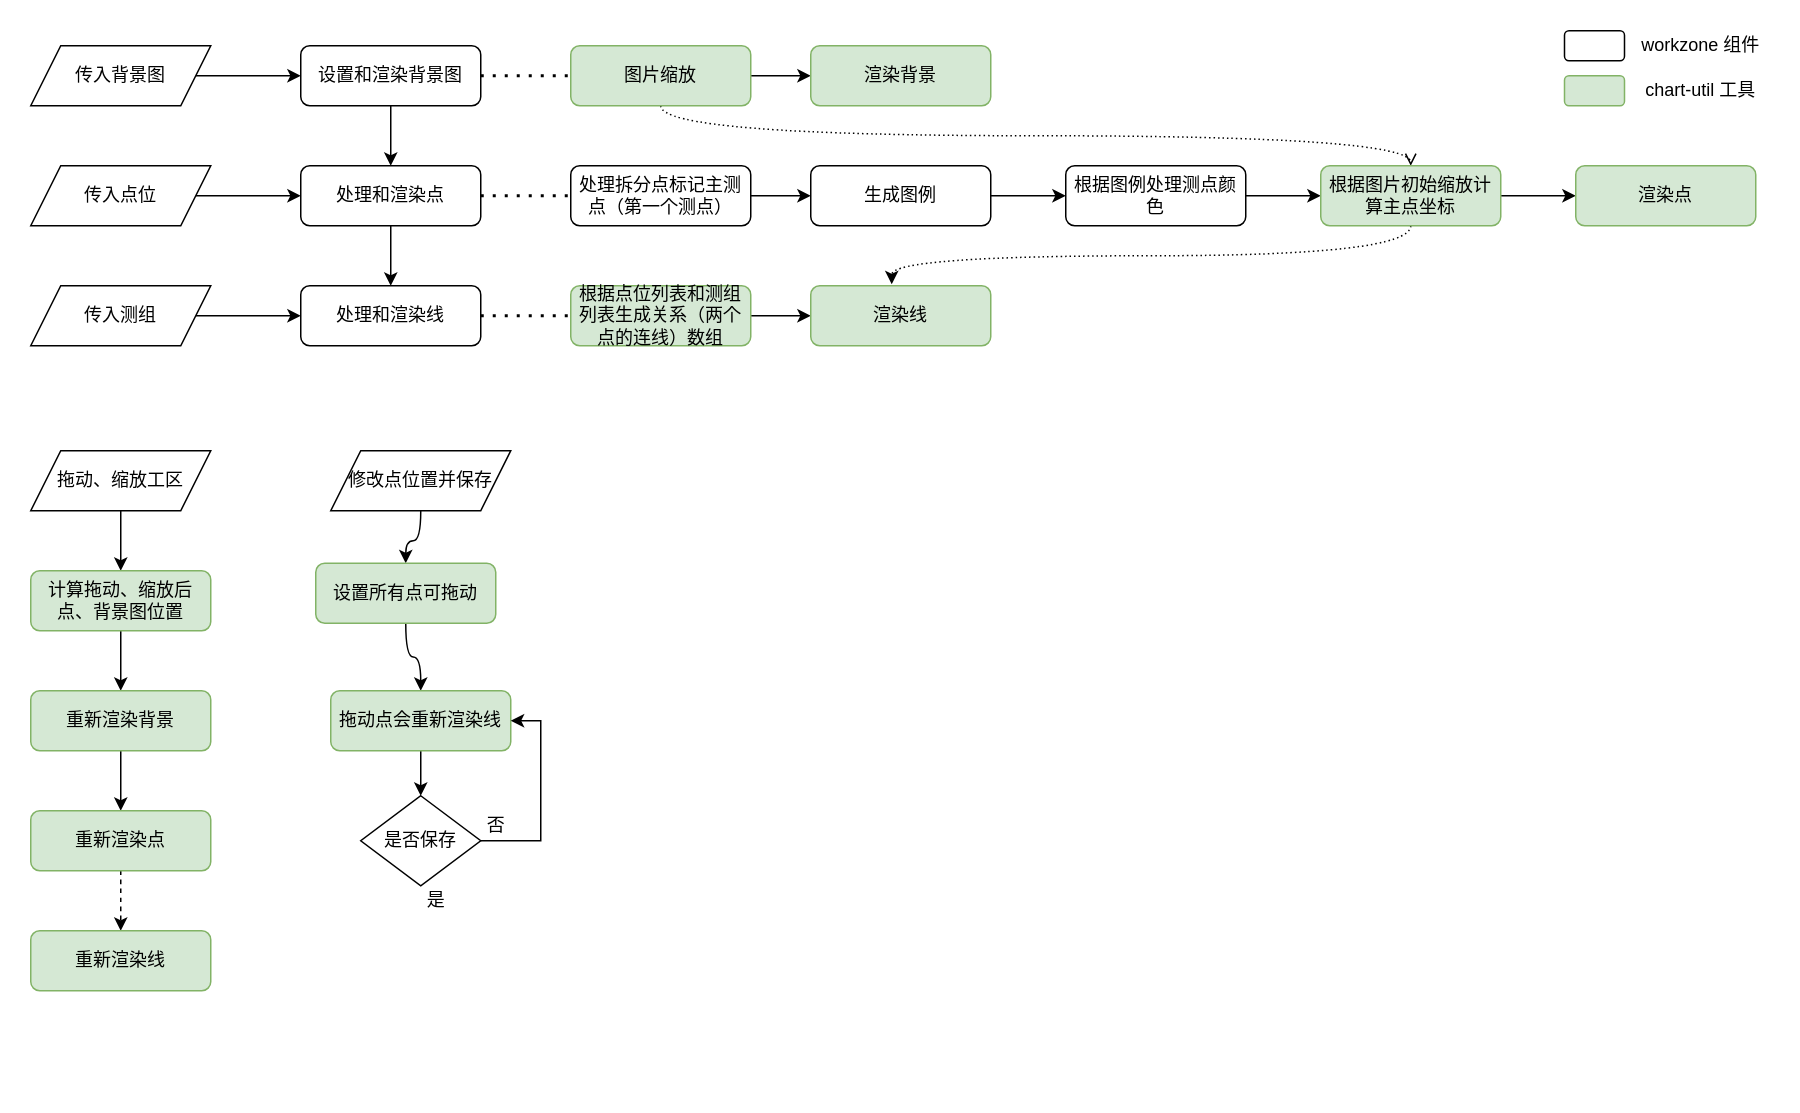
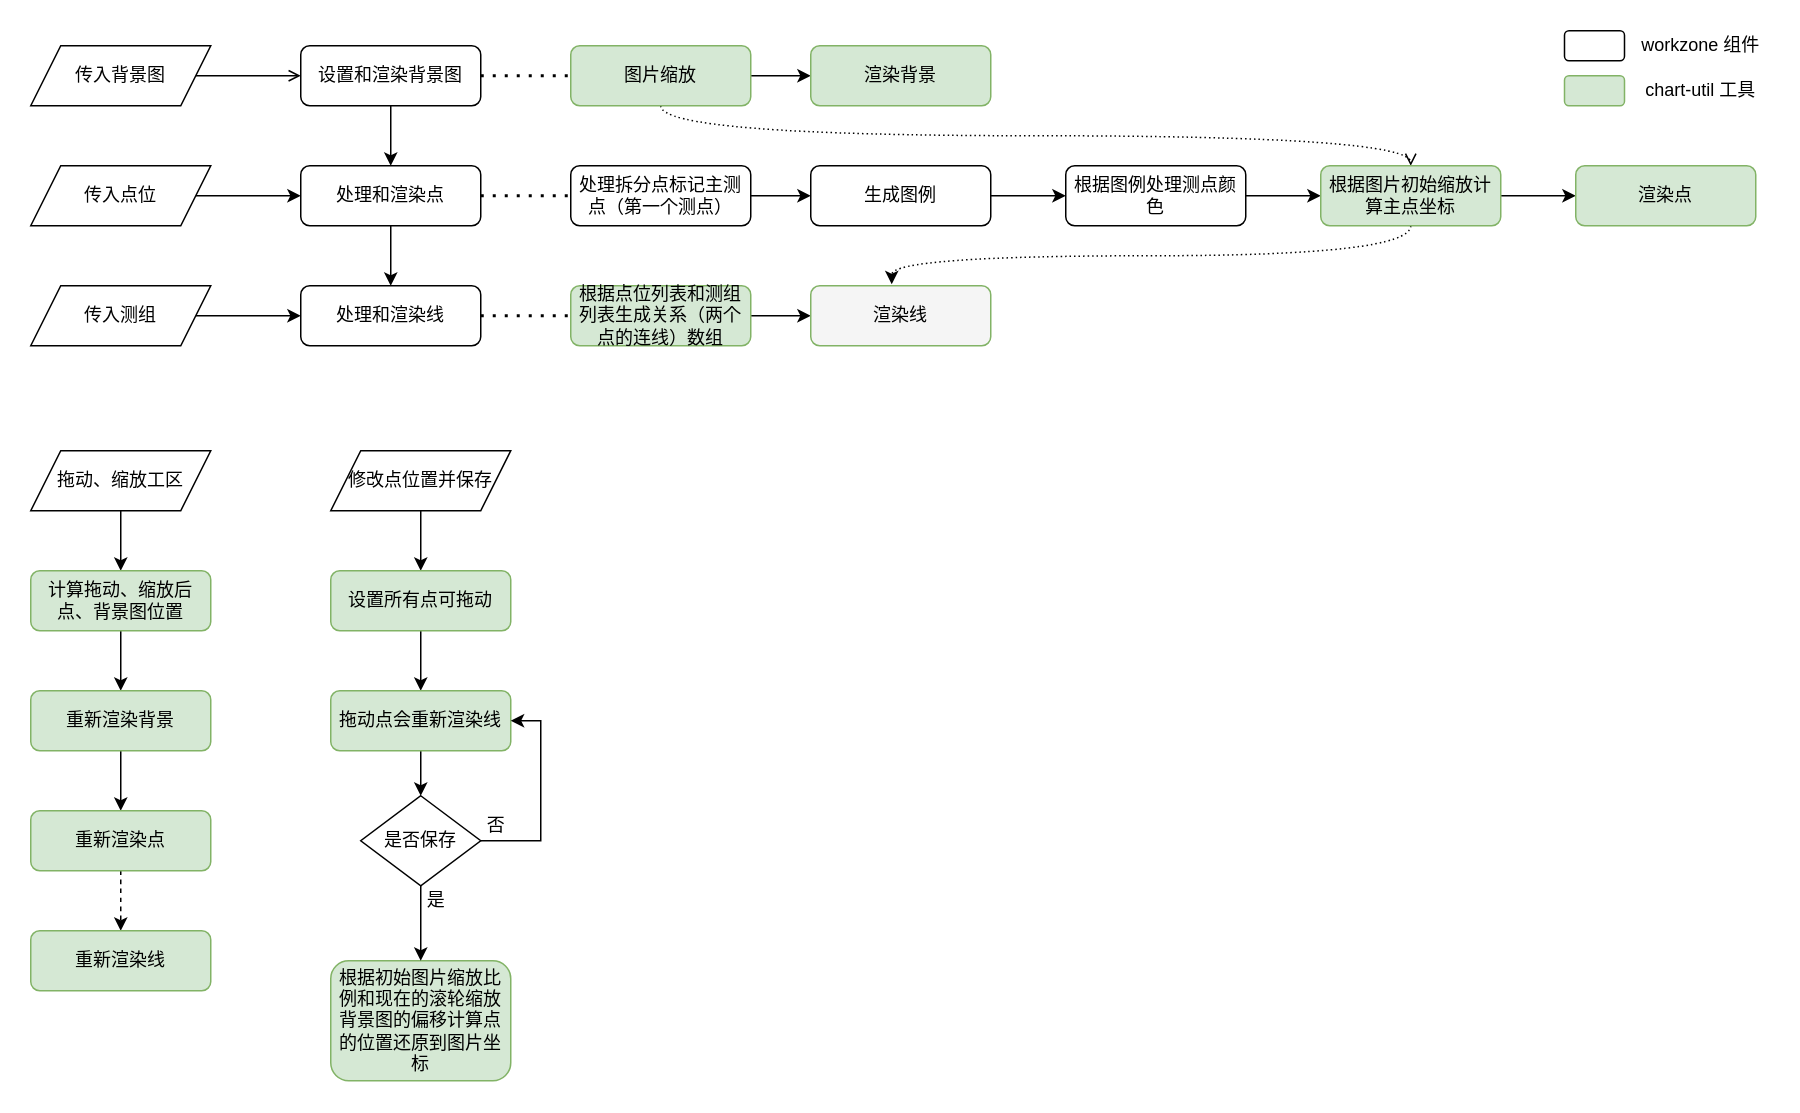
(289, 76) -> (291, 76)
(901, 316) -> (901, 316)
(406, 593) -> (421, 601)
none -> (421, 919)
none -> (421, 1021)
